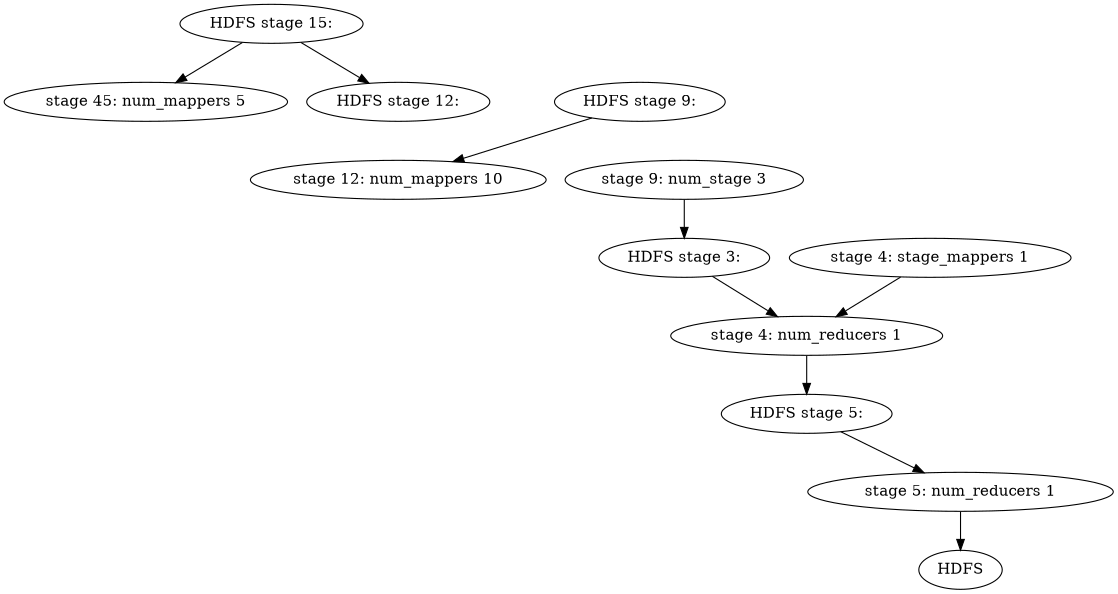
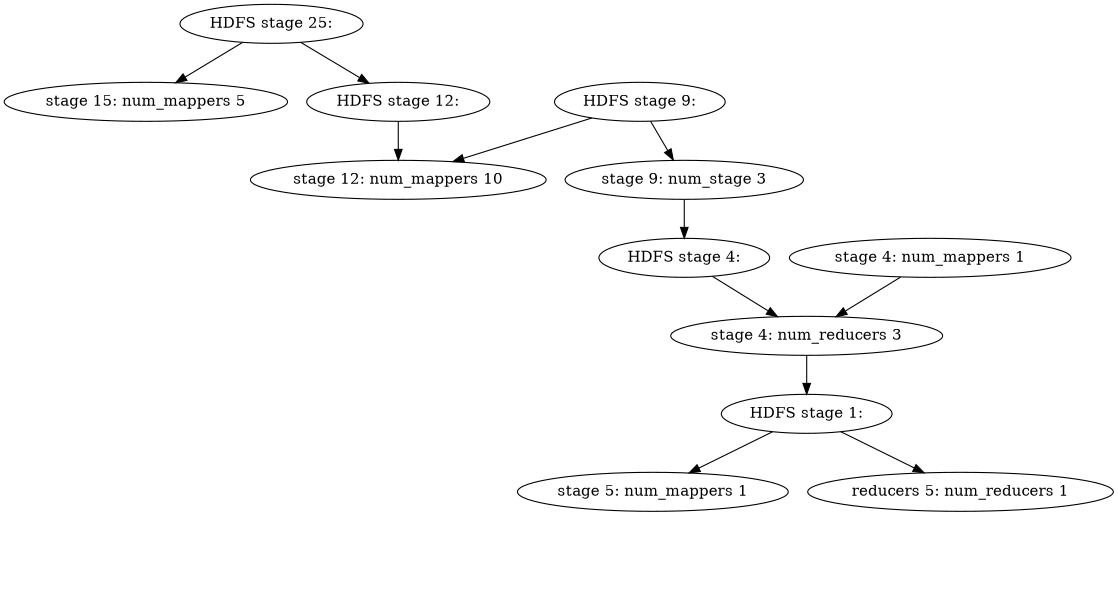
(272, 24) -> (272, 24)
(146, 102) -> (146, 102)
none -> (398, 136)
none -> (659, 136)
(684, 258) -> (684, 258)
(930, 258) -> (930, 258)
(807, 336) -> (807, 336)
(807, 414) -> (807, 414)
none -> (653, 492)
(961, 492) -> (961, 492)
(961, 570) -> none
